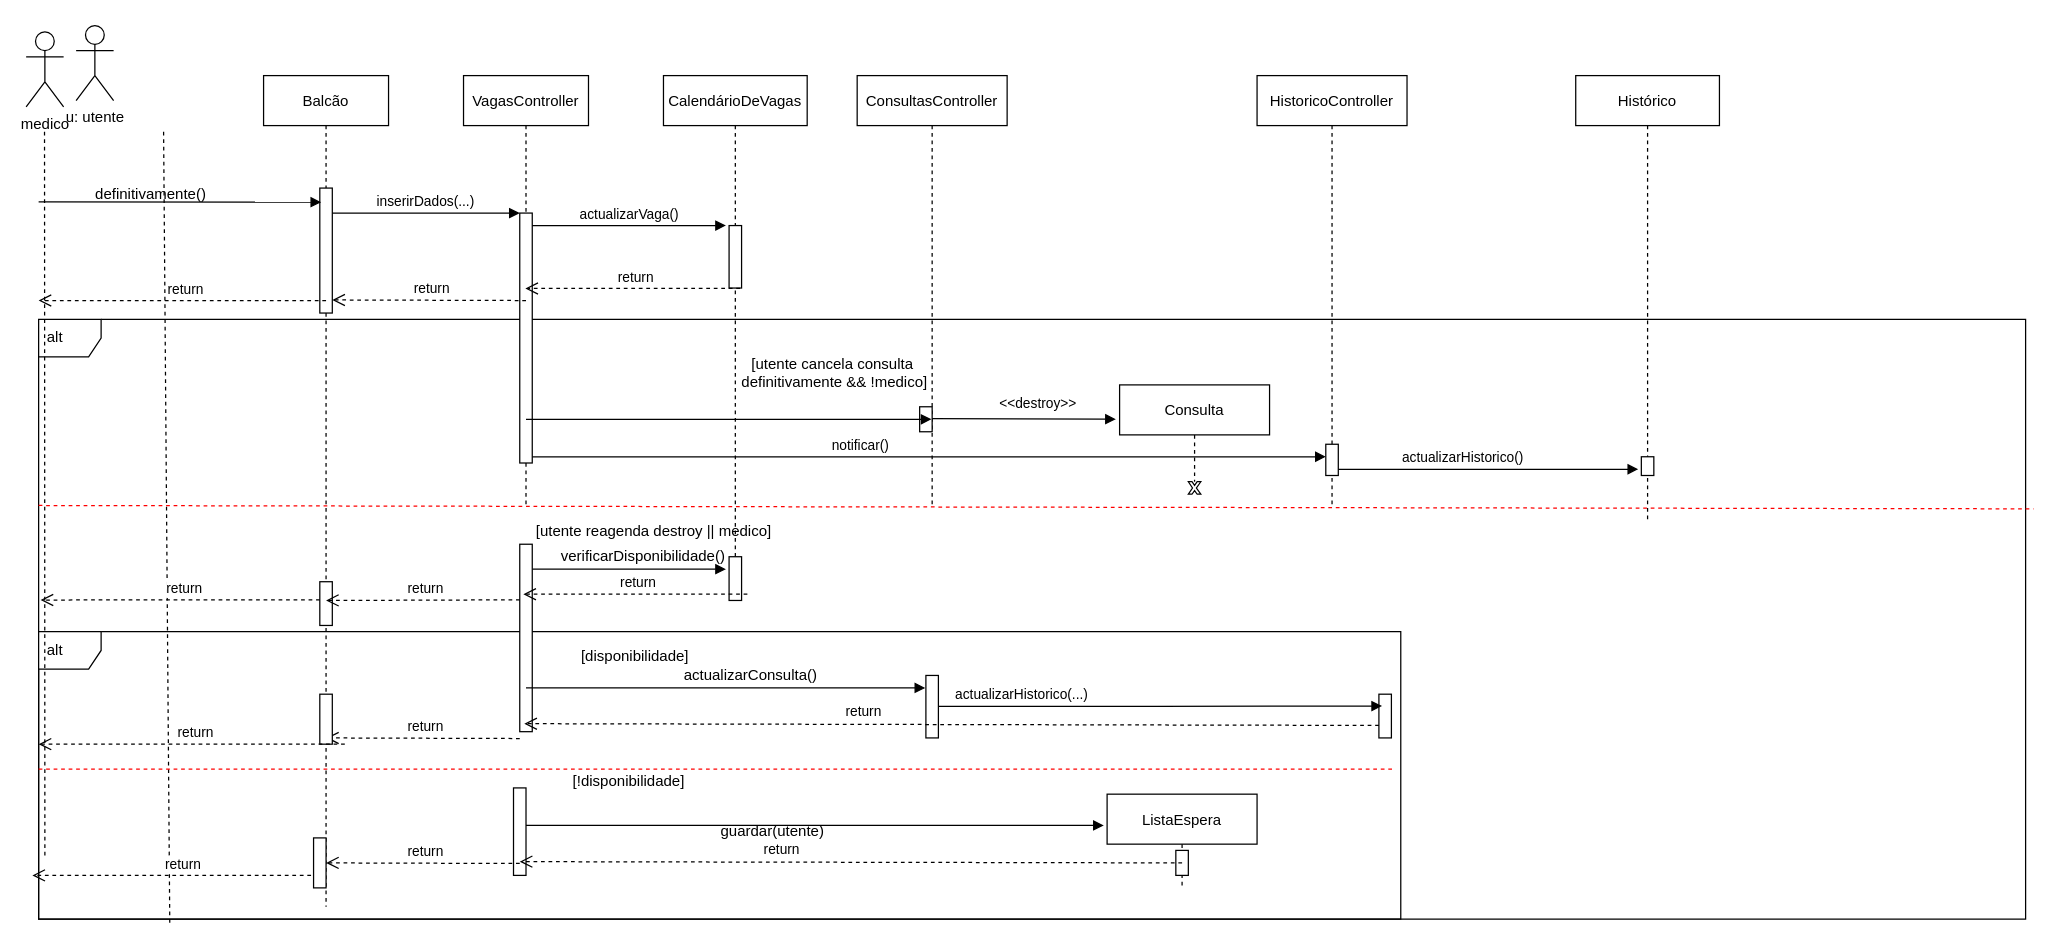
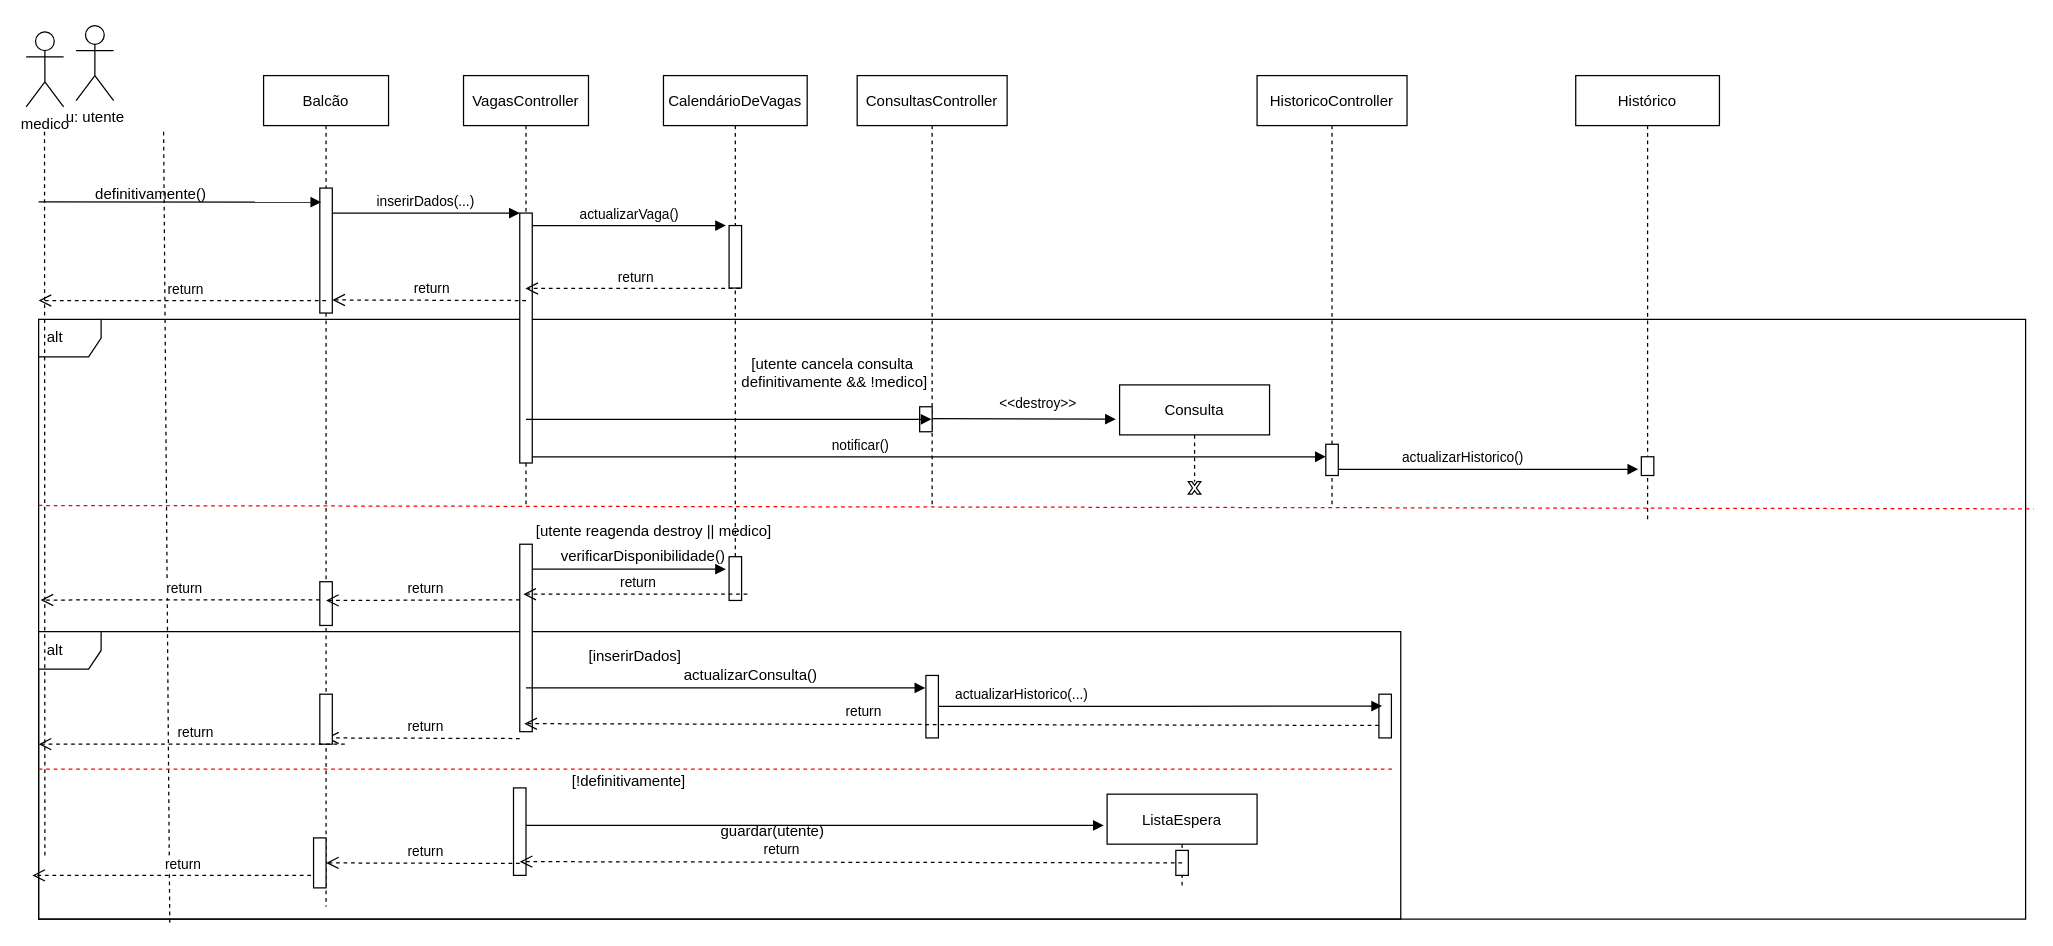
(635, 657) -> (635, 657)
(629, 782) -> (629, 782)
